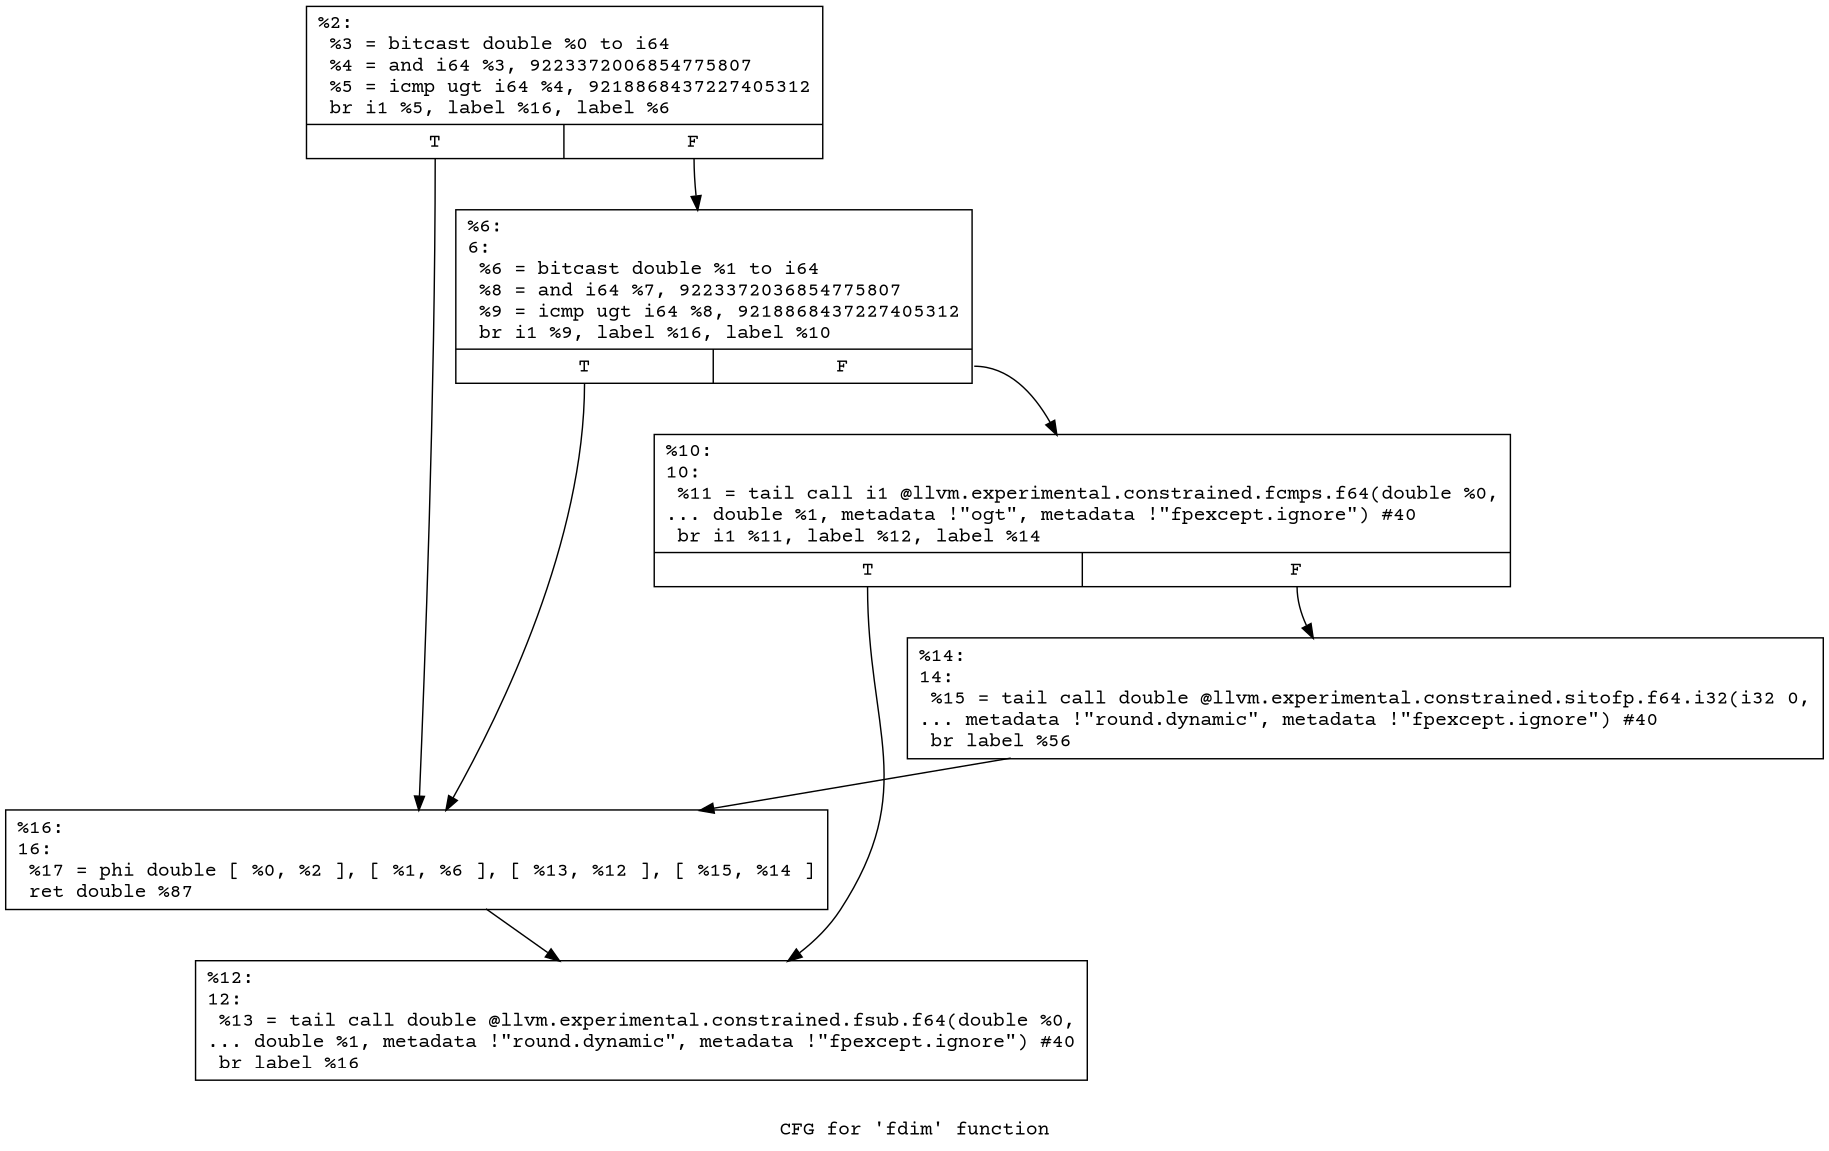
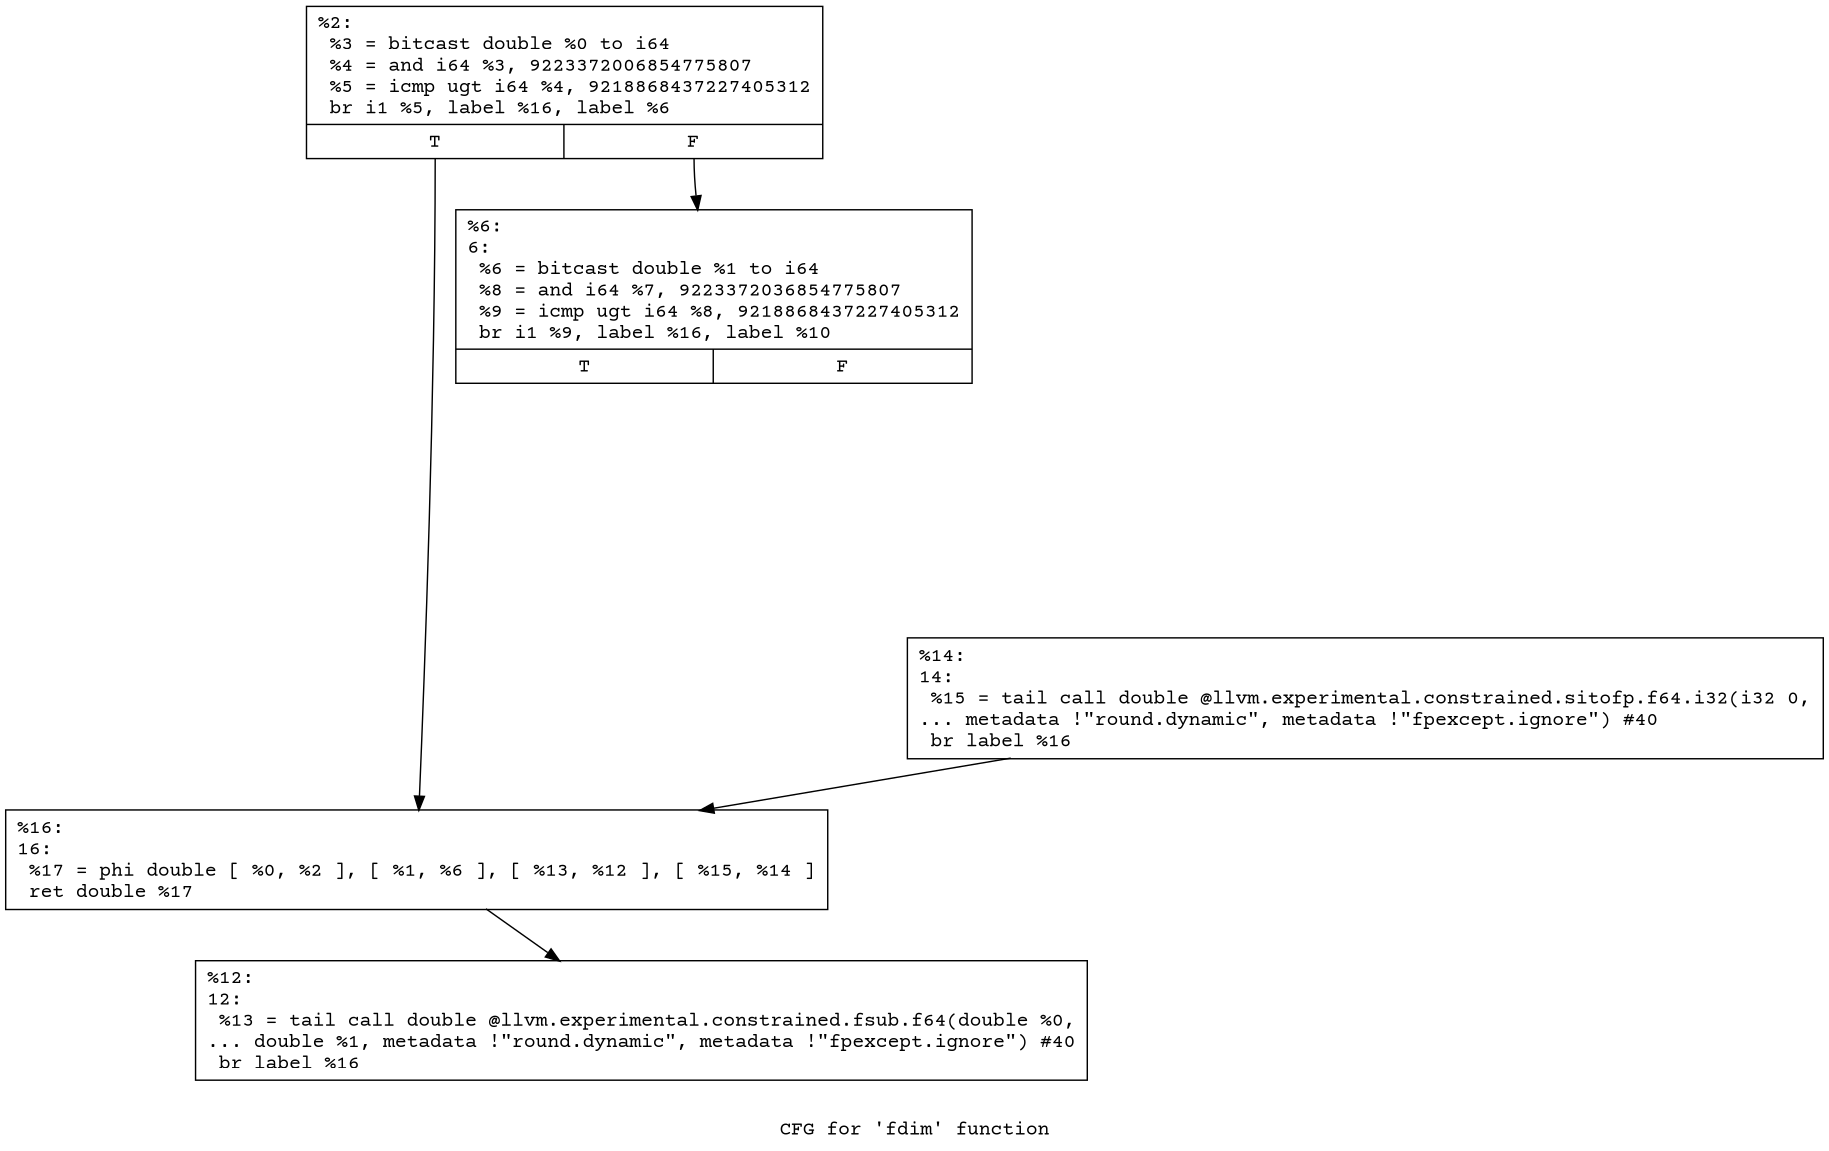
(1082, 511) -> none
(543, 598) -> none
(996, 740) -> (996, 740)
(105, 891) -> (105, 891)
